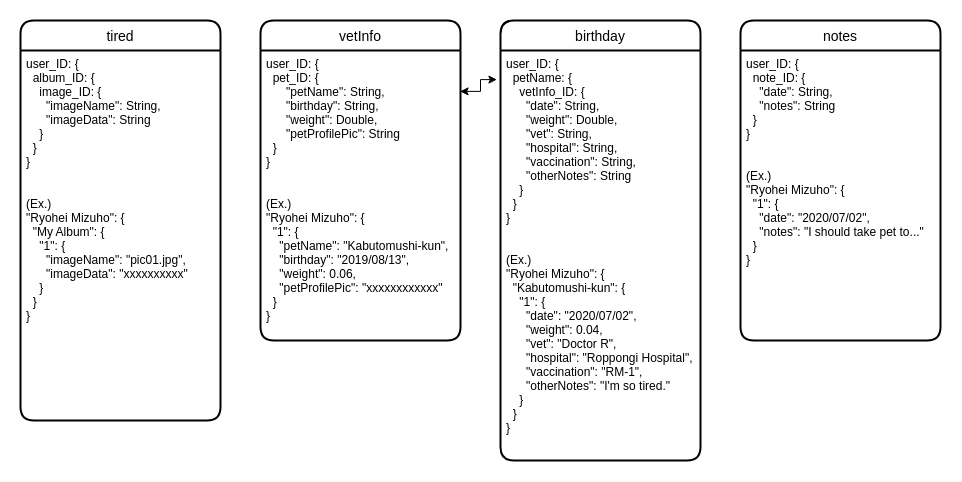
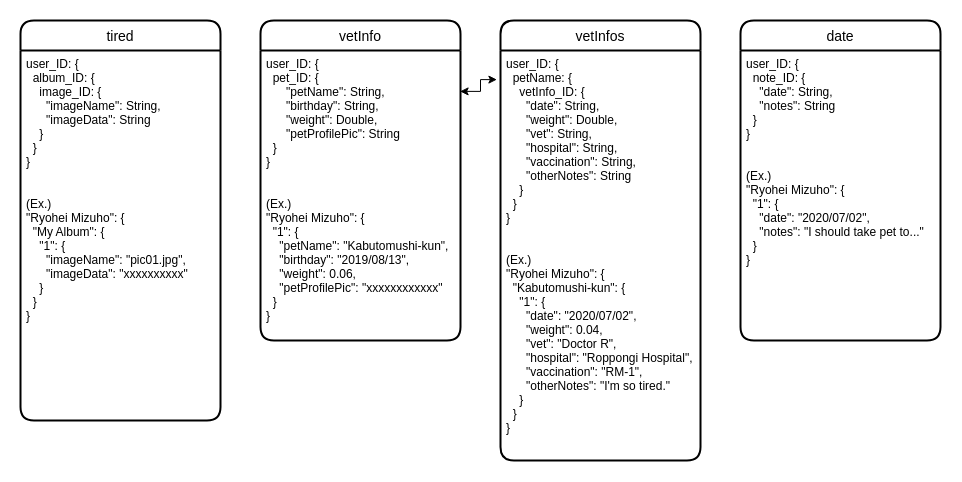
(600, 36) -> (600, 36)
(840, 36) -> (840, 36)
